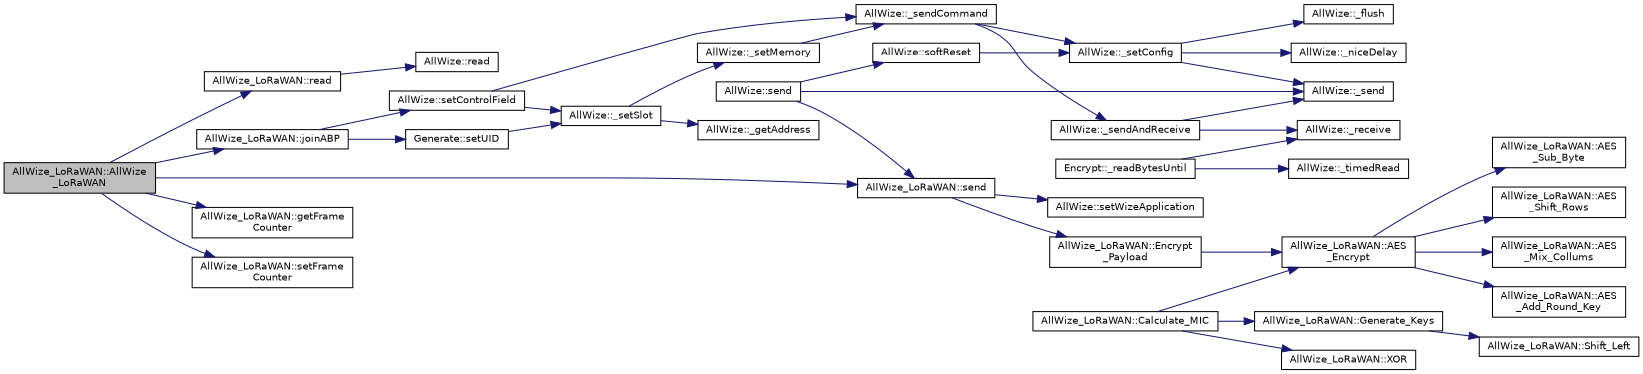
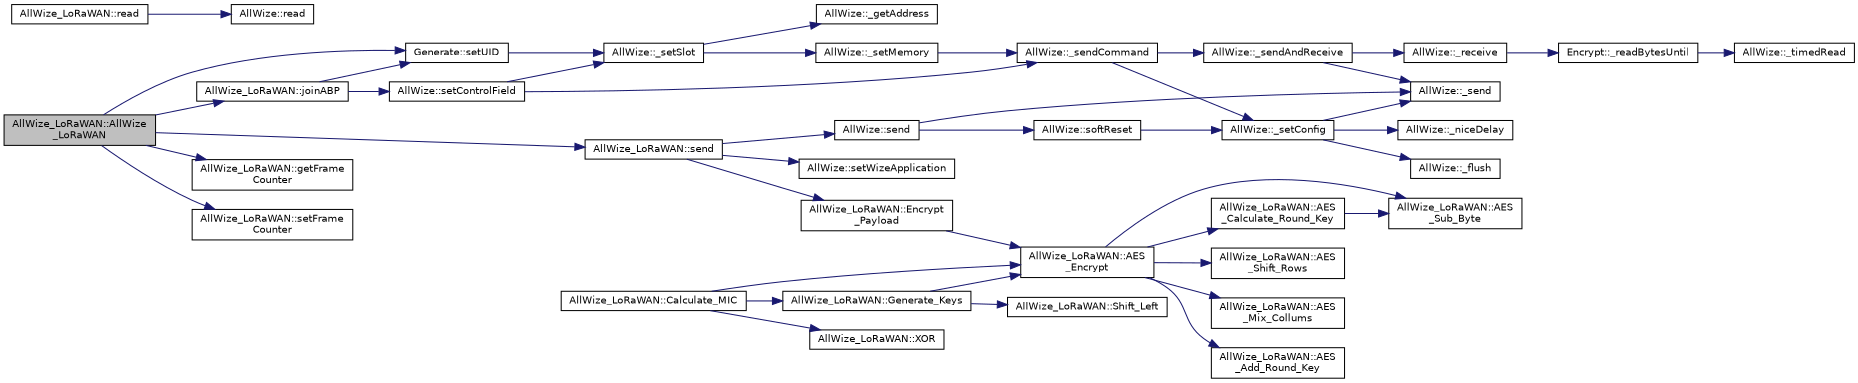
(176, 128) -> (244, 61)
(854, 132) -> (773, 139)
(1234, 150) -> (1527, 53)
none -> (1278, 214)
none -> (970, 284)
